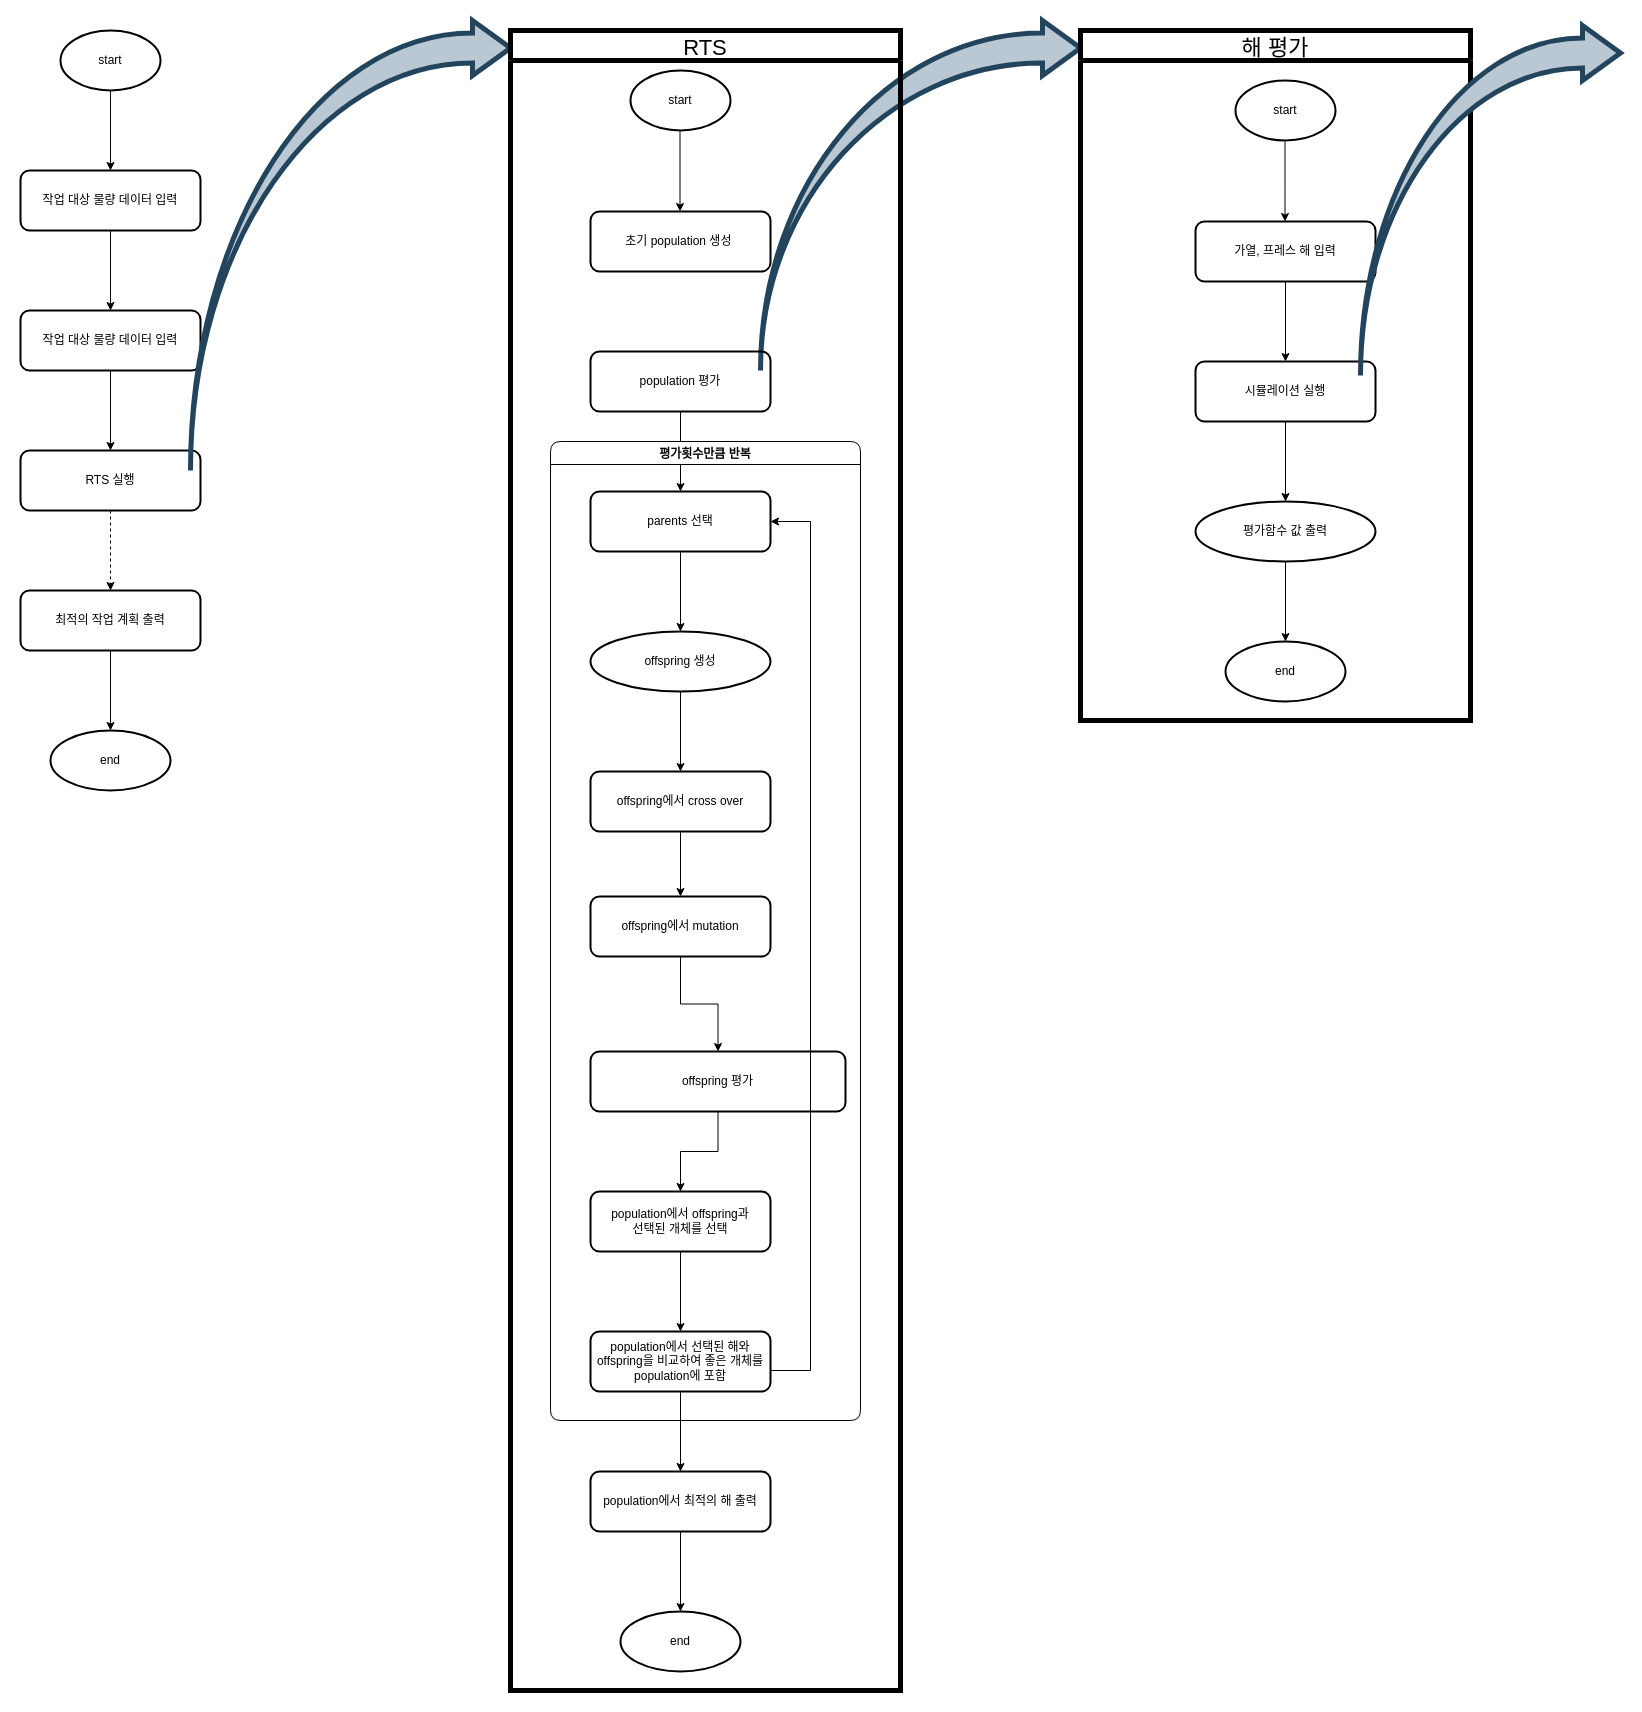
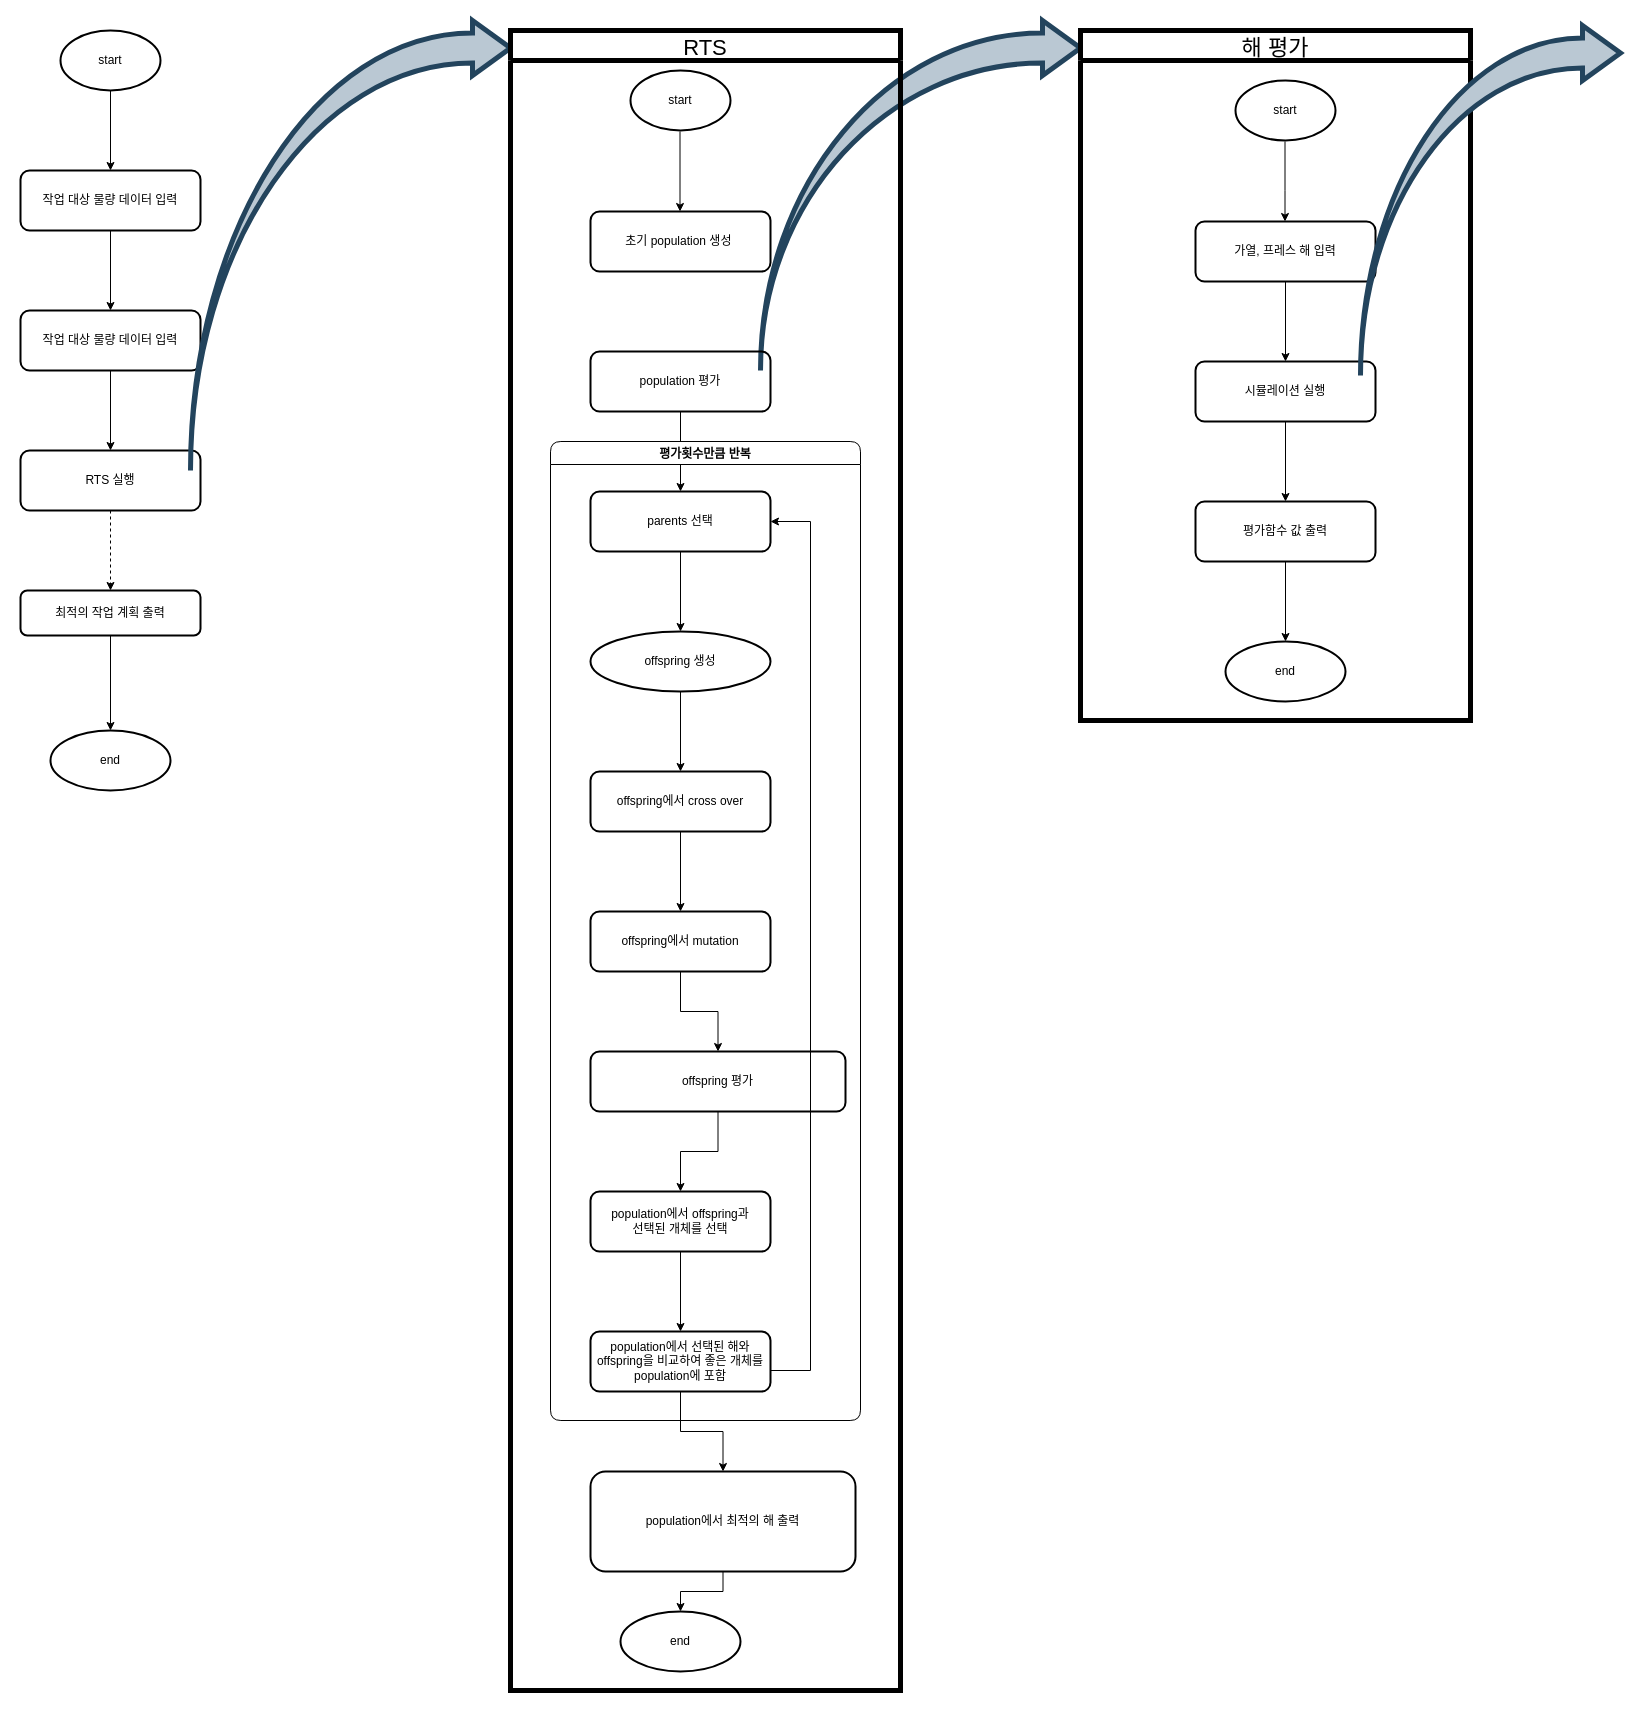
(1286, 532) -> (1286, 532)
(111, 621) -> (111, 613)
(681, 927) -> (681, 942)
(681, 1502) -> (723, 1522)
